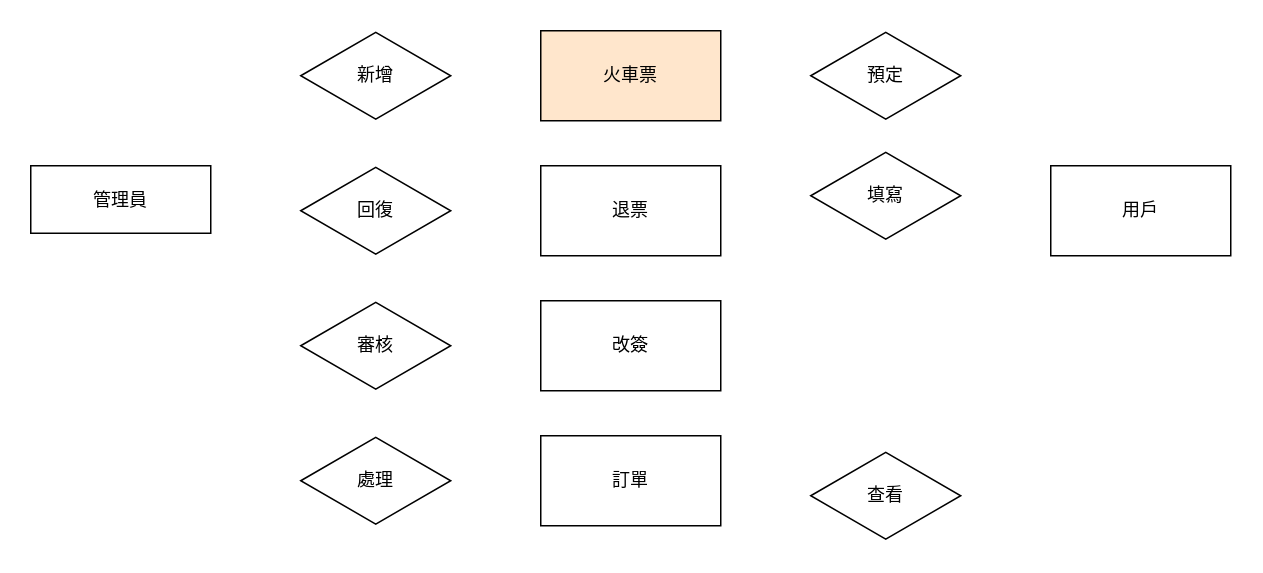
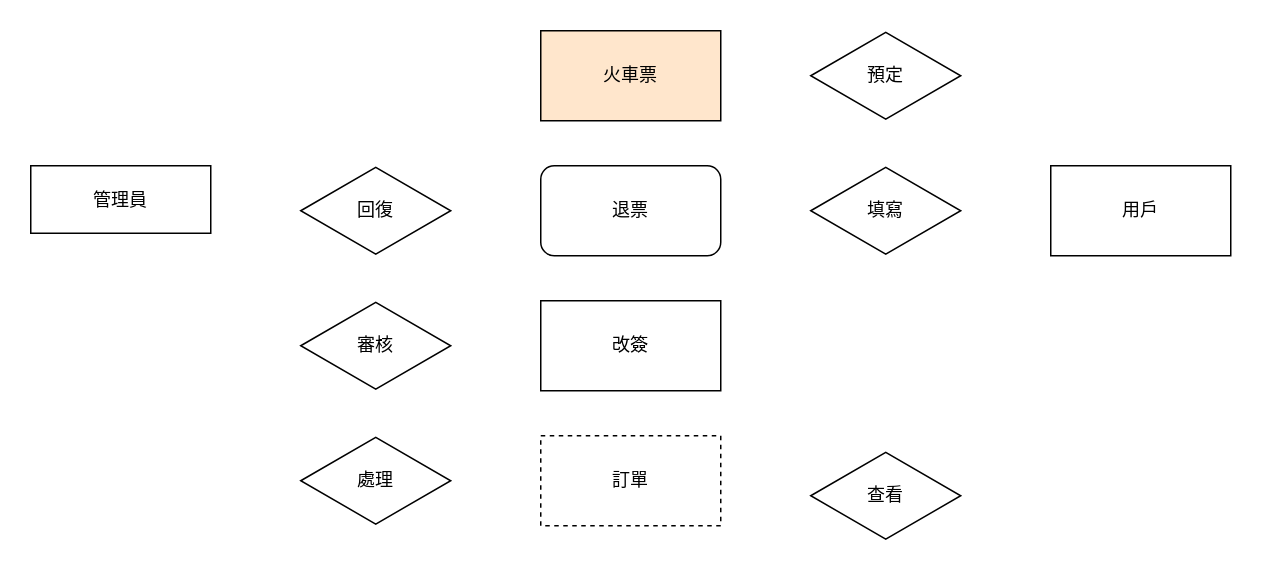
(376, 76) -> none
(886, 196) -> (886, 211)
(631, 211) -> (631, 211)
(631, 481) -> (631, 481)
